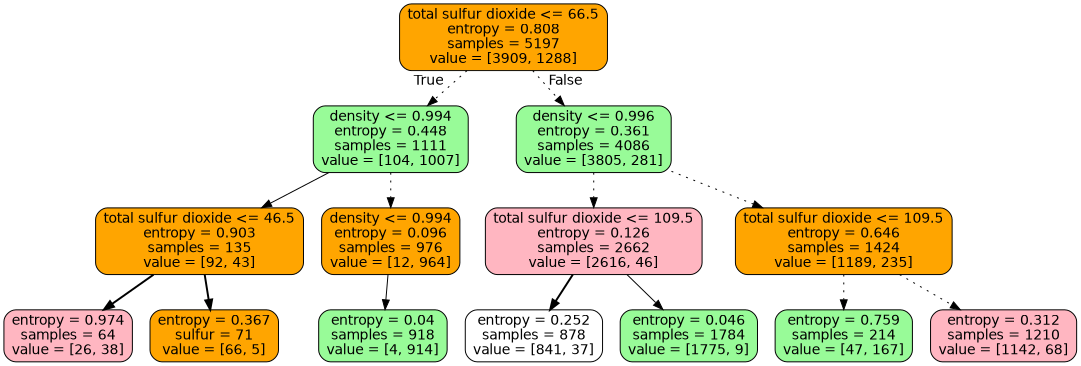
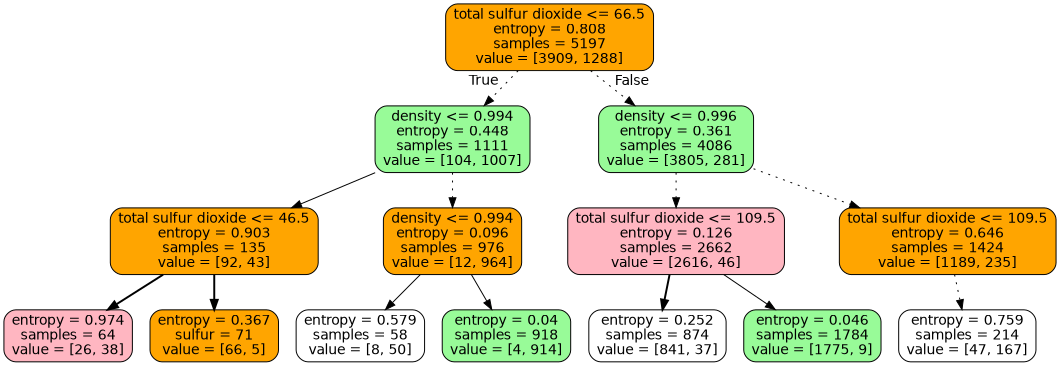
none -> (360, 336)
(534, 336) -> (657, 336)
(844, 336) -> (967, 336)
(1004, 336) -> none
